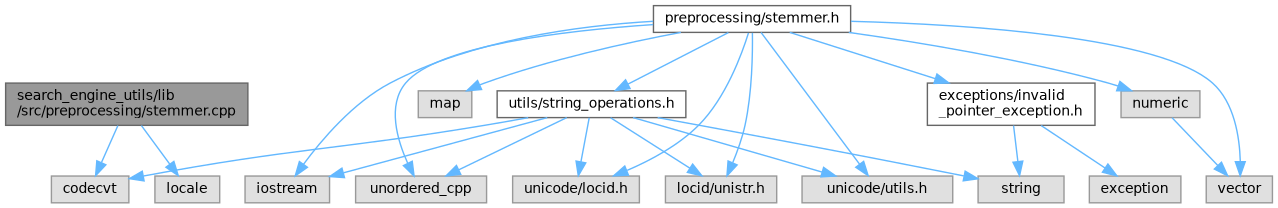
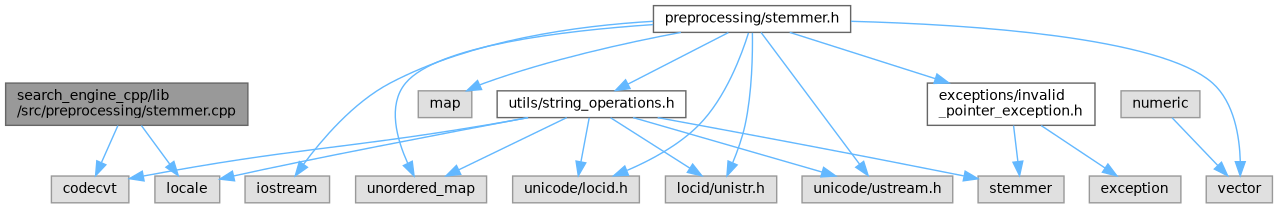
(984, 55) -> none
(127, 104) -> (127, 104)
(445, 145) -> (322, 158)
(421, 189) -> (421, 189)
(877, 189) -> (877, 189)
(1021, 189) -> (1021, 189)
